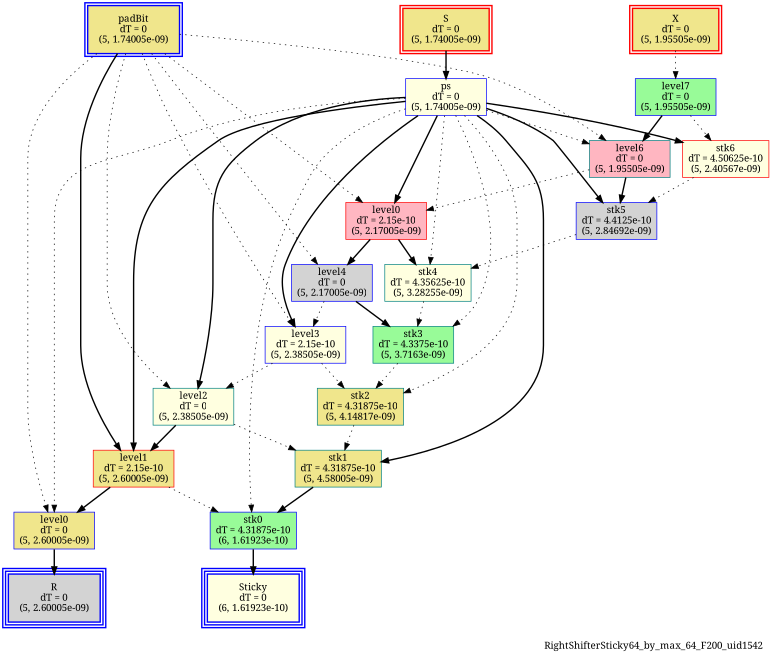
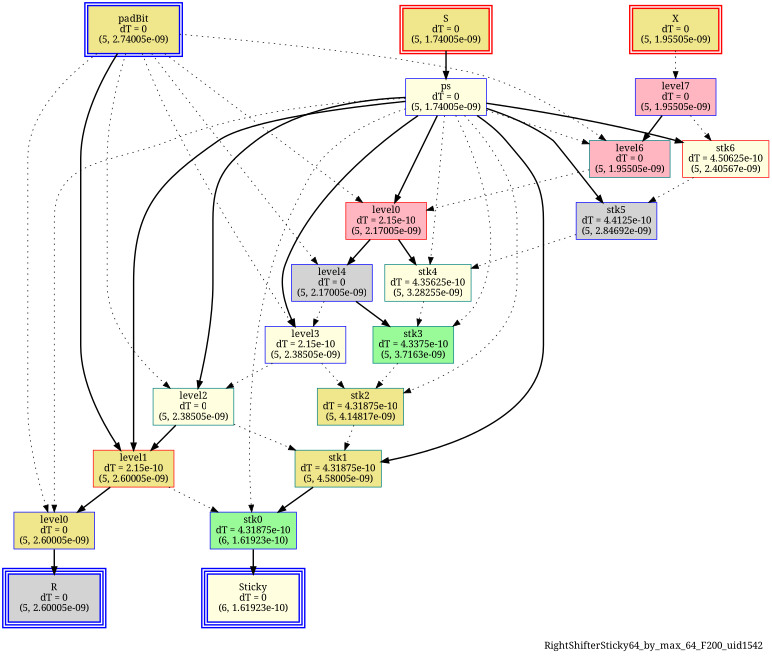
(134, 30) -> (134, 30)
(676, 97) -> (676, 97)
(624, 186) -> none
